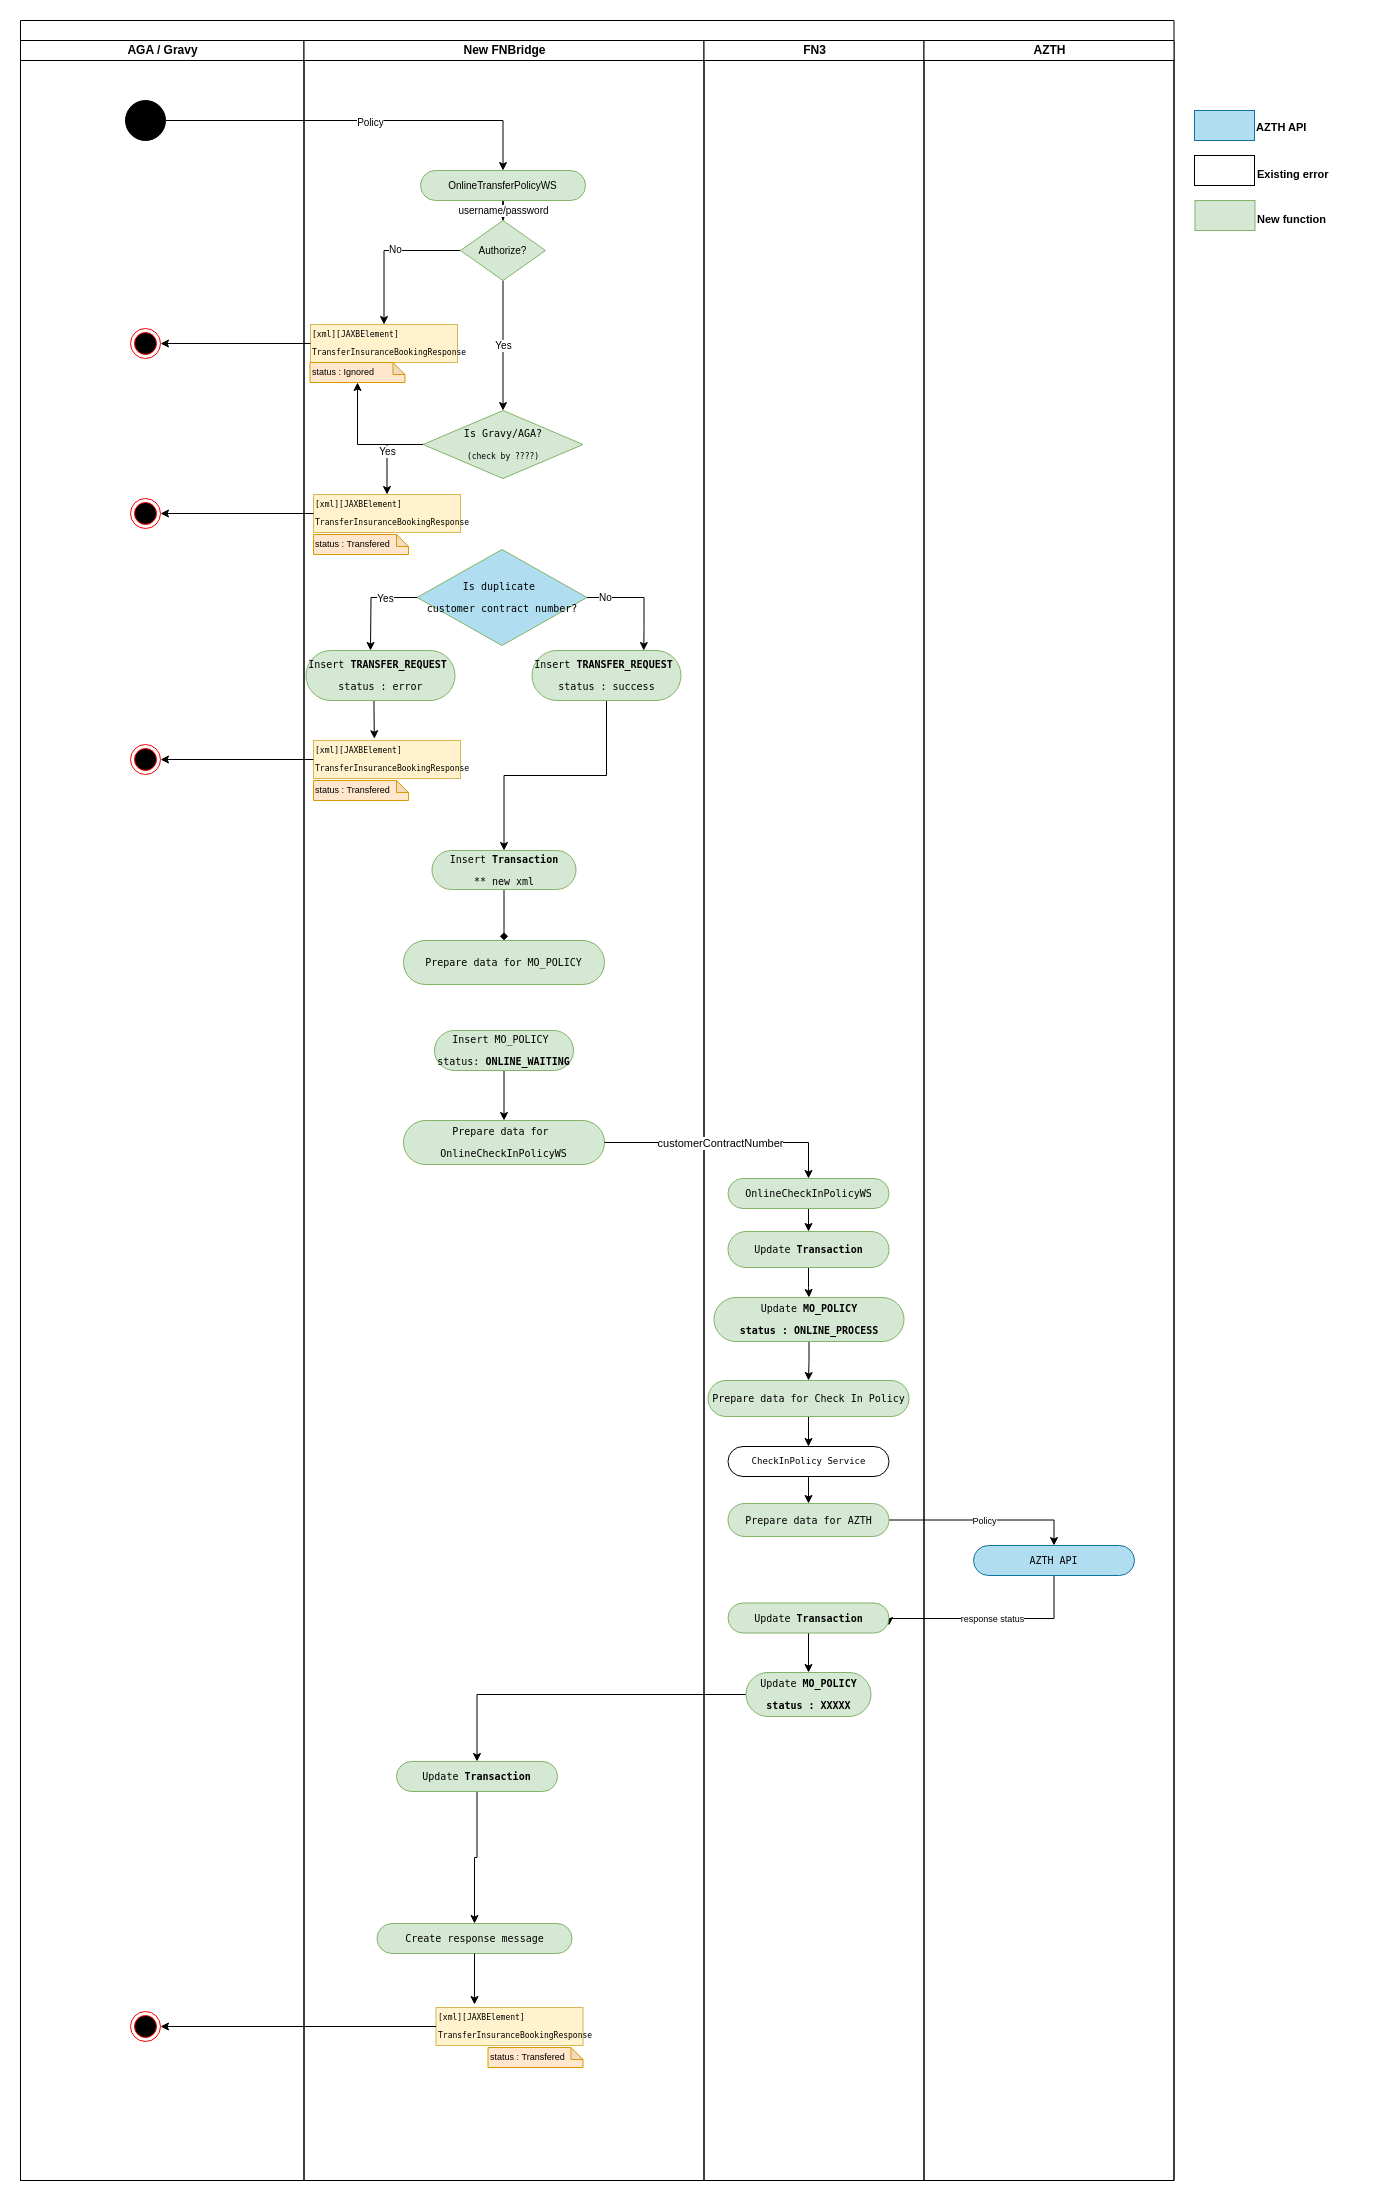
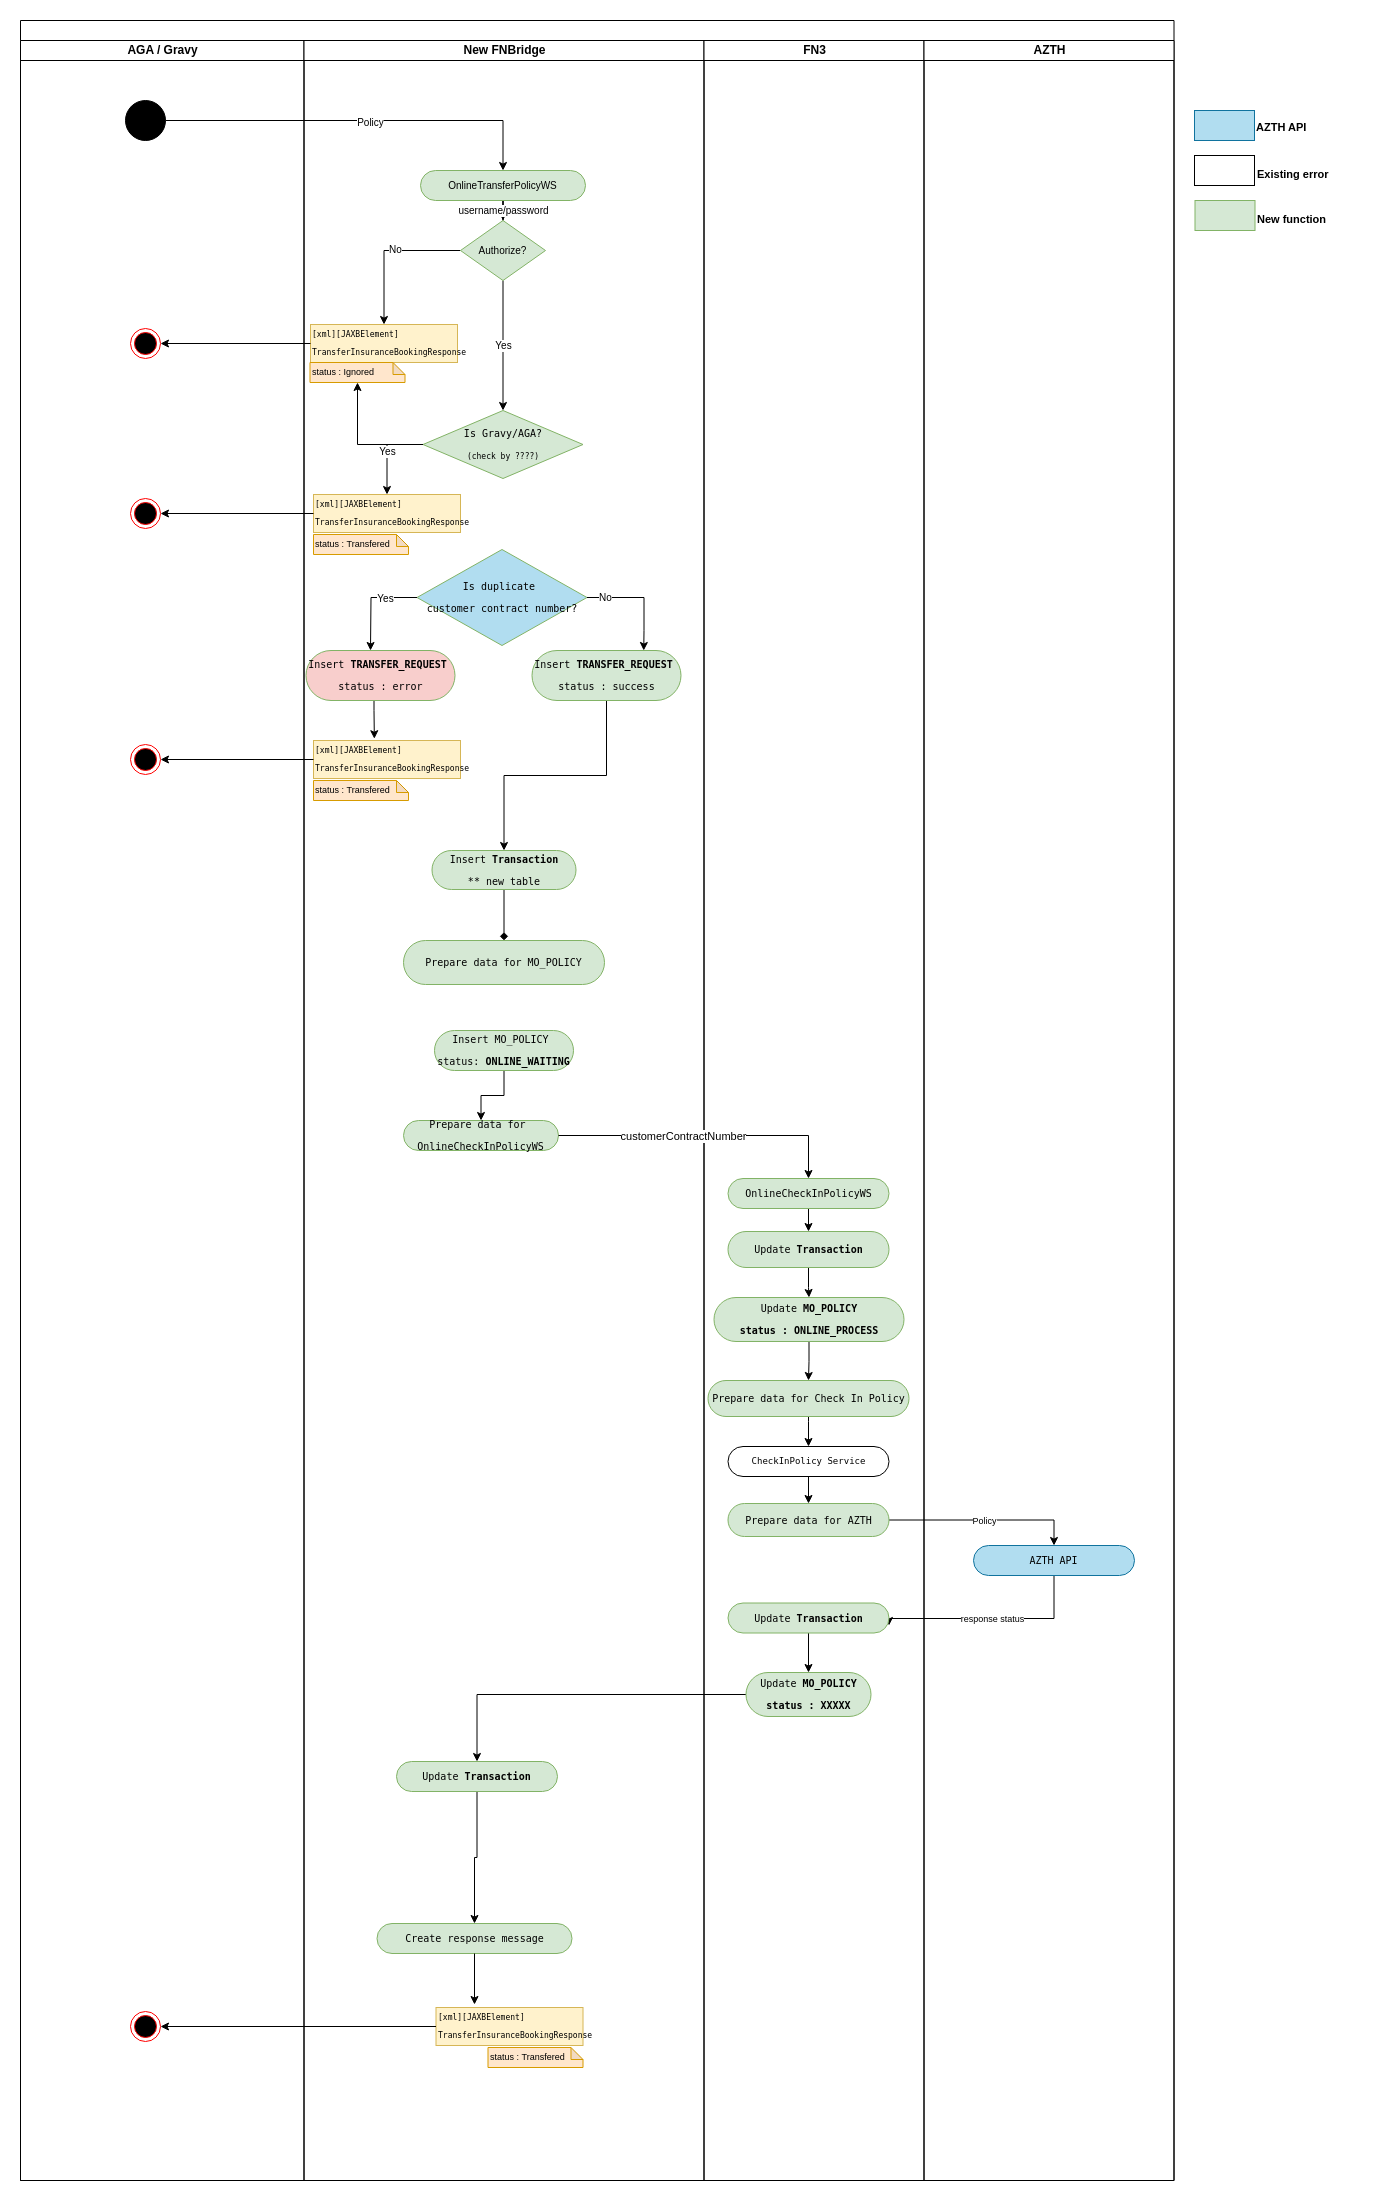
(381, 676) -> (381, 676)
(505, 871) -> (505, 871)
(504, 1143) -> (481, 1136)
